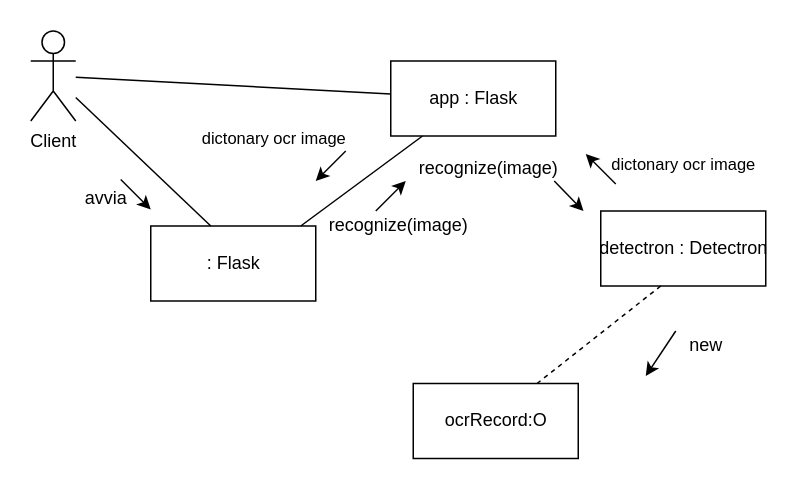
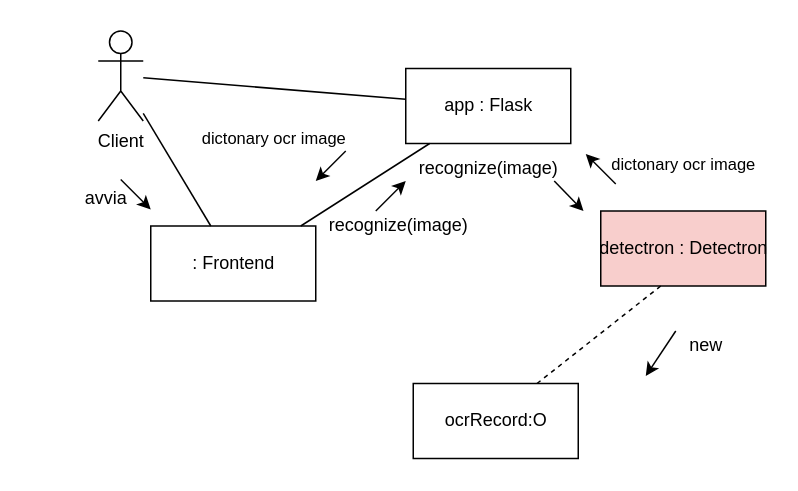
(53, 76) -> (121, 76)
(473, 98) -> (488, 106)
(683, 248) -> (683, 248)
(234, 263) -> (234, 263)
